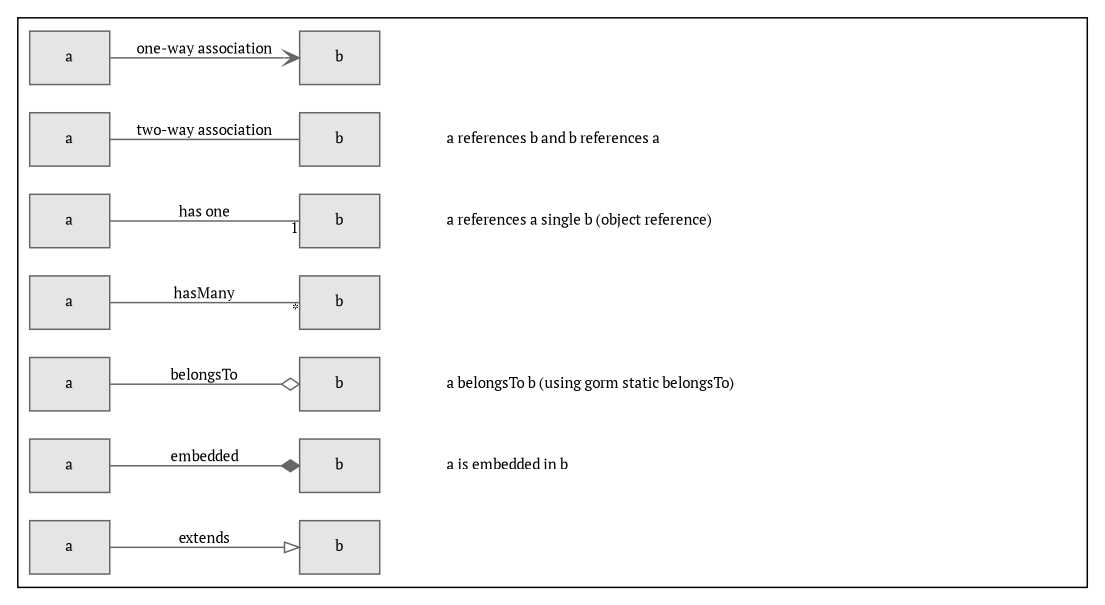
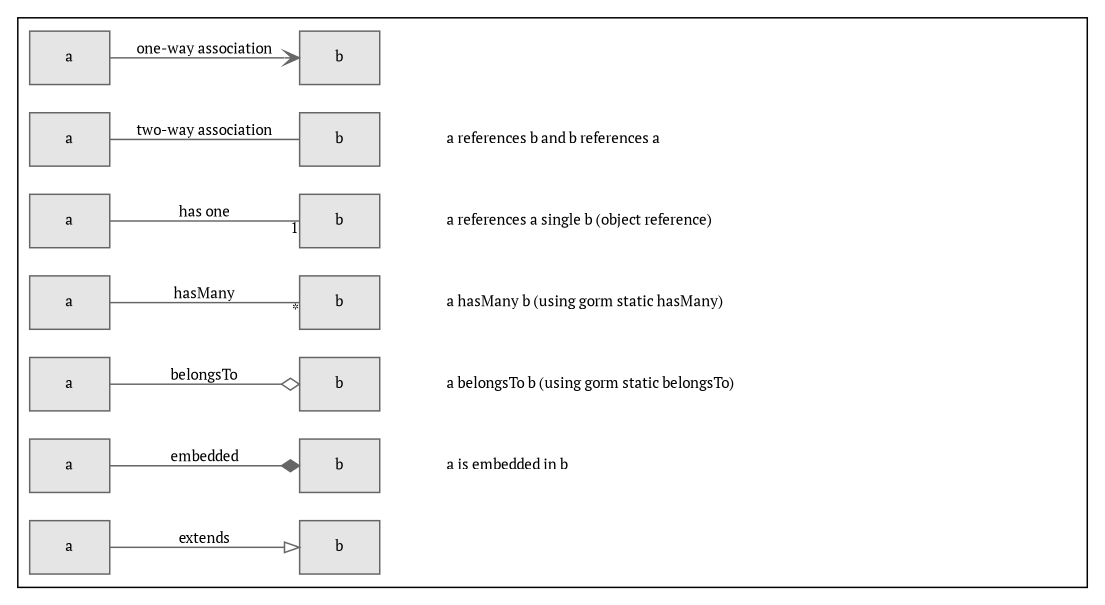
none -> (755, 303)
